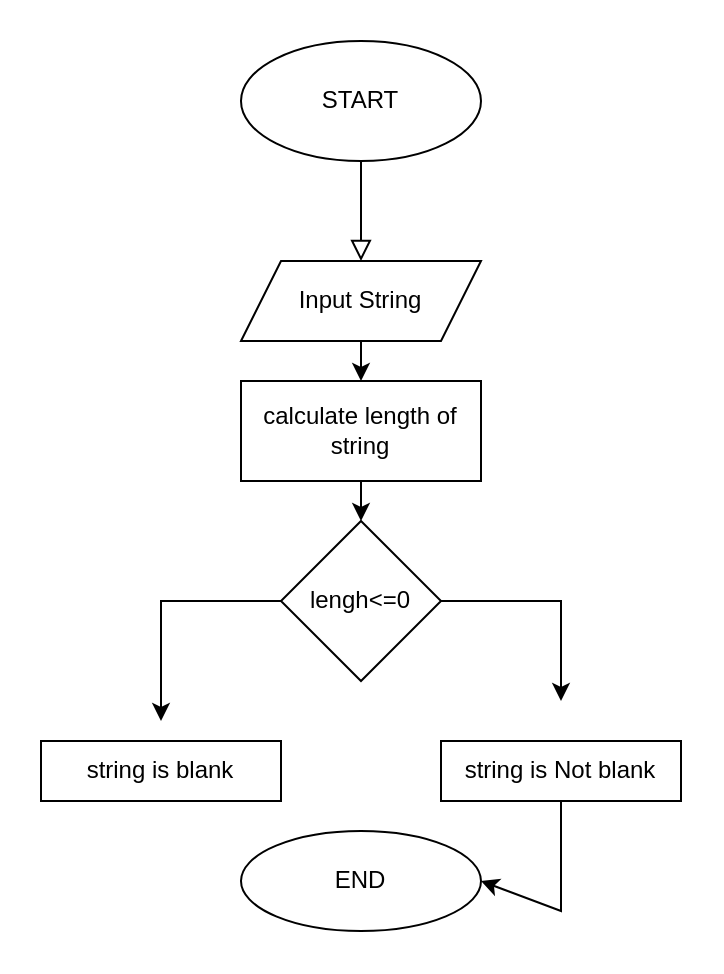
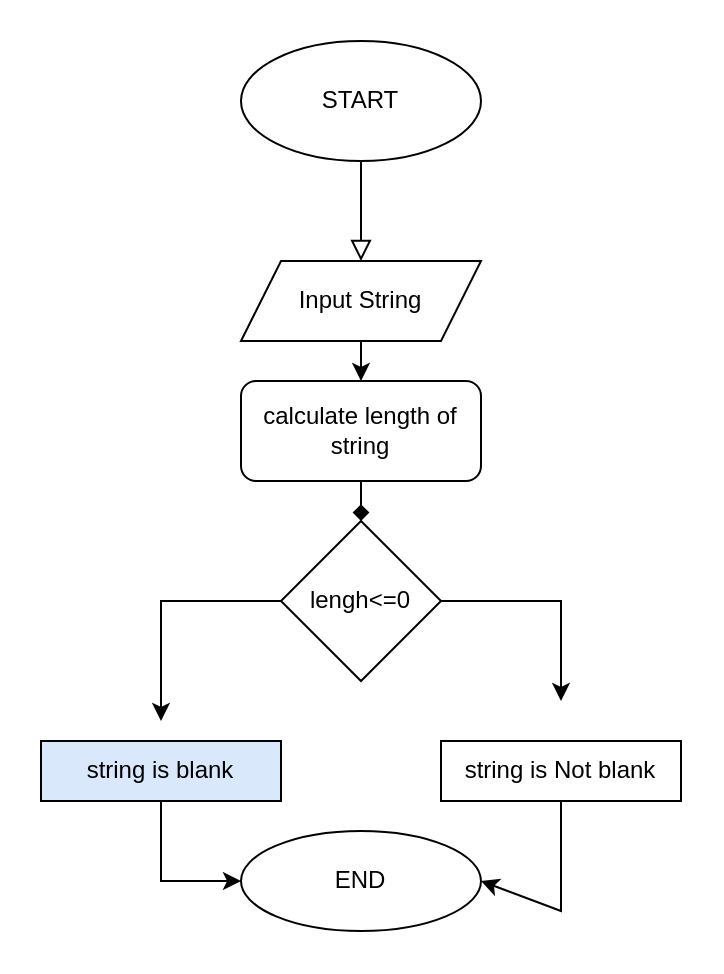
(361, 431) -> (361, 431)
(361, 506) -> (361, 505)
(161, 771) -> (161, 771)
none -> (161, 874)
